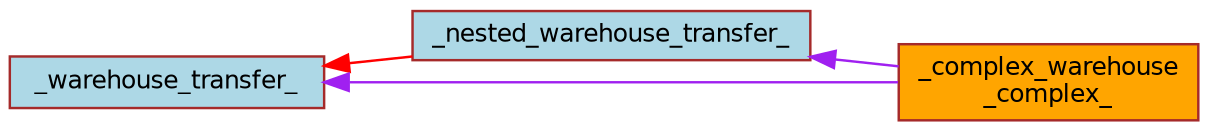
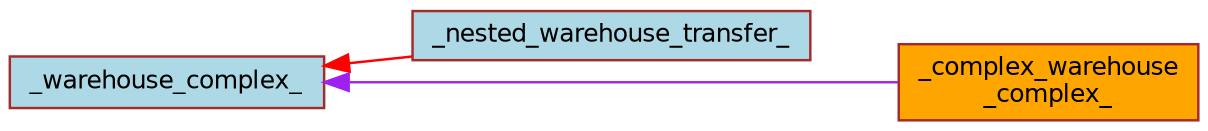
(867, 63) -> none
(167, 82) -> (167, 82)
